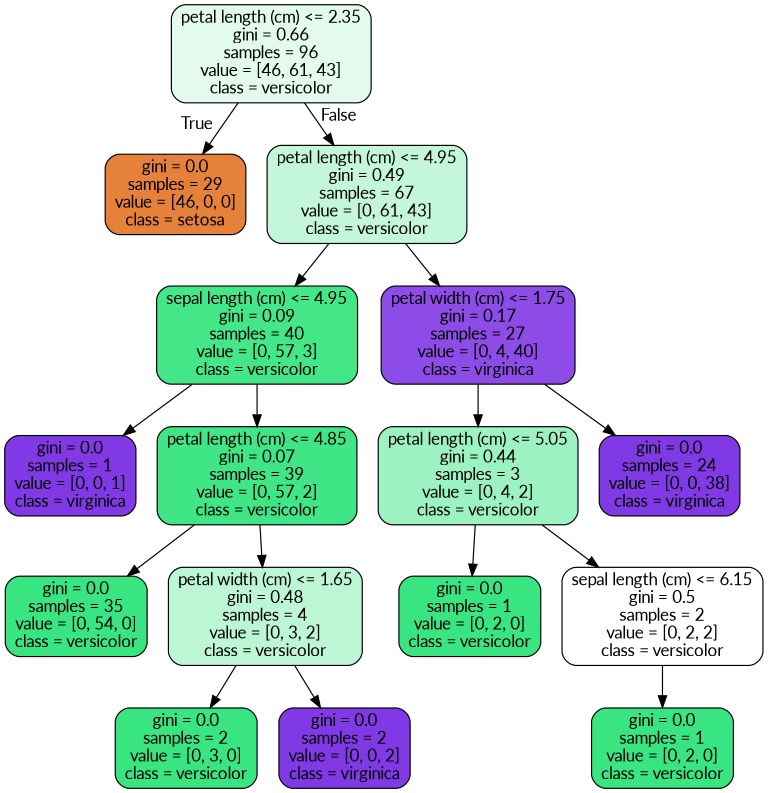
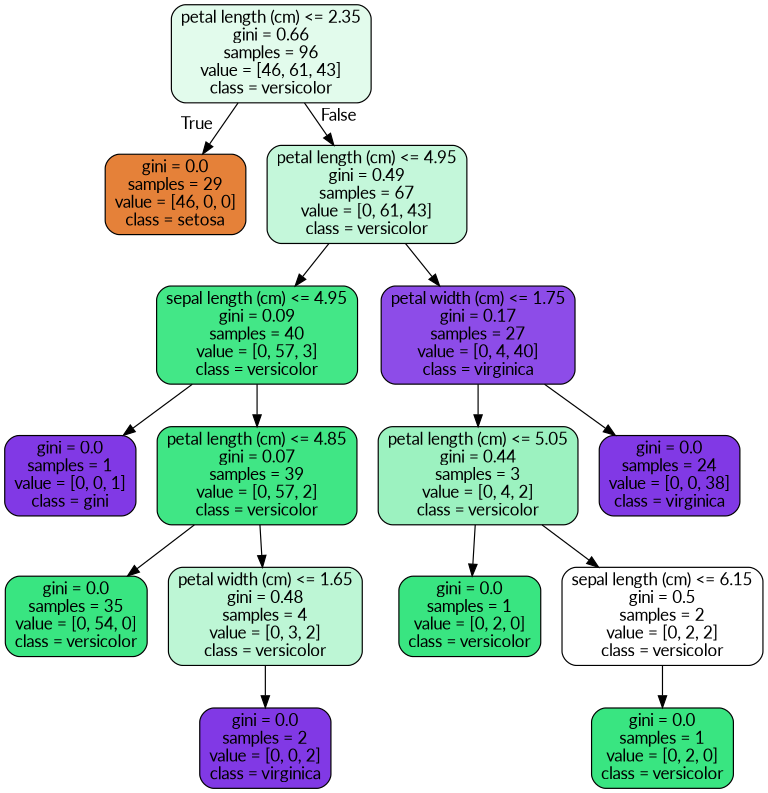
(70, 476) -> (70, 476)
(186, 748) -> none
